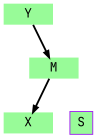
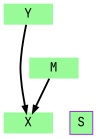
(40, 38) -> (20, 65)
